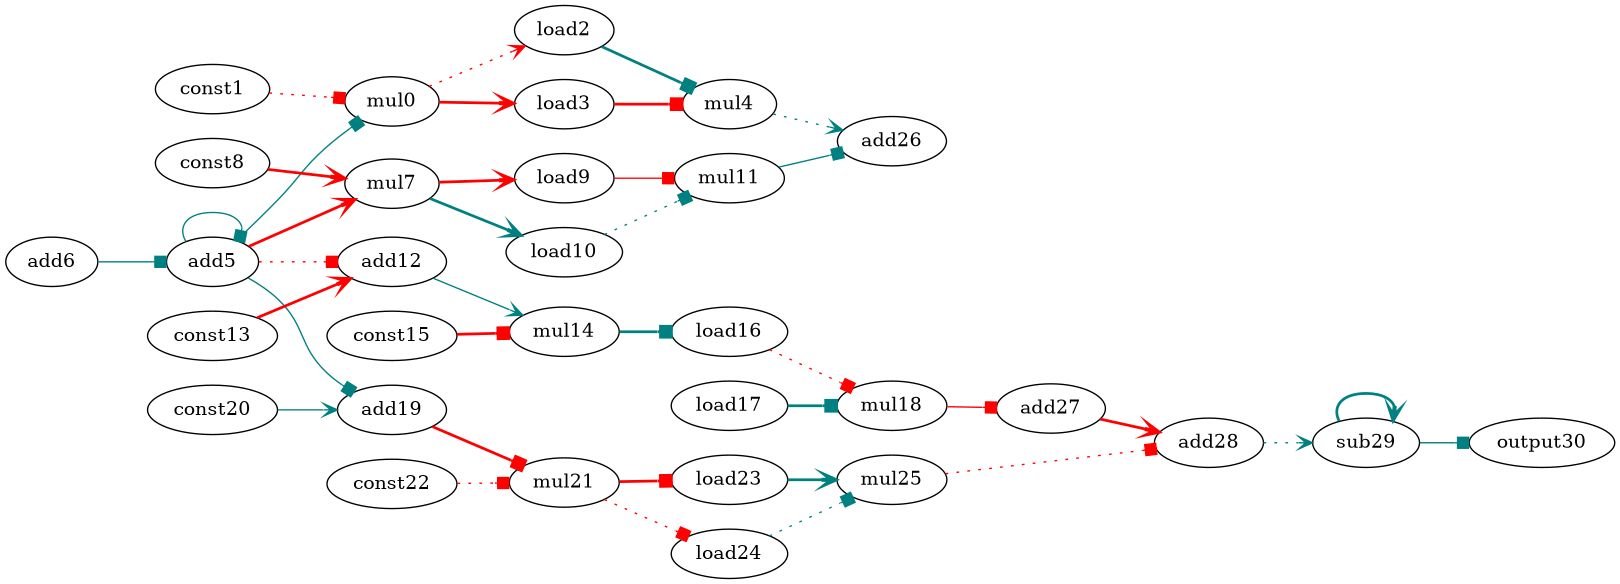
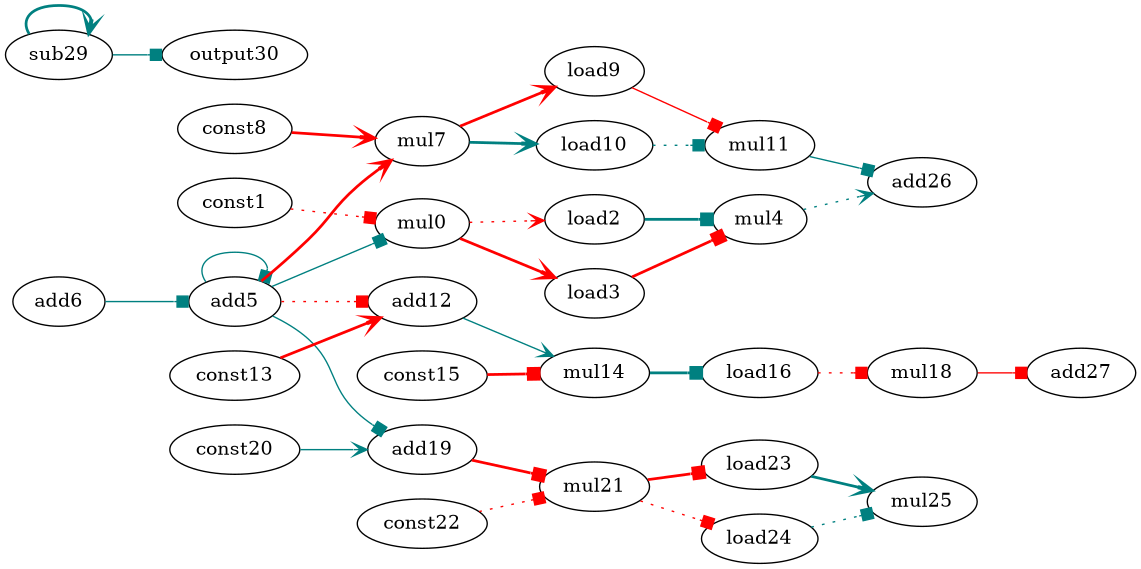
(729, 406) -> none
(1209, 443) -> none
